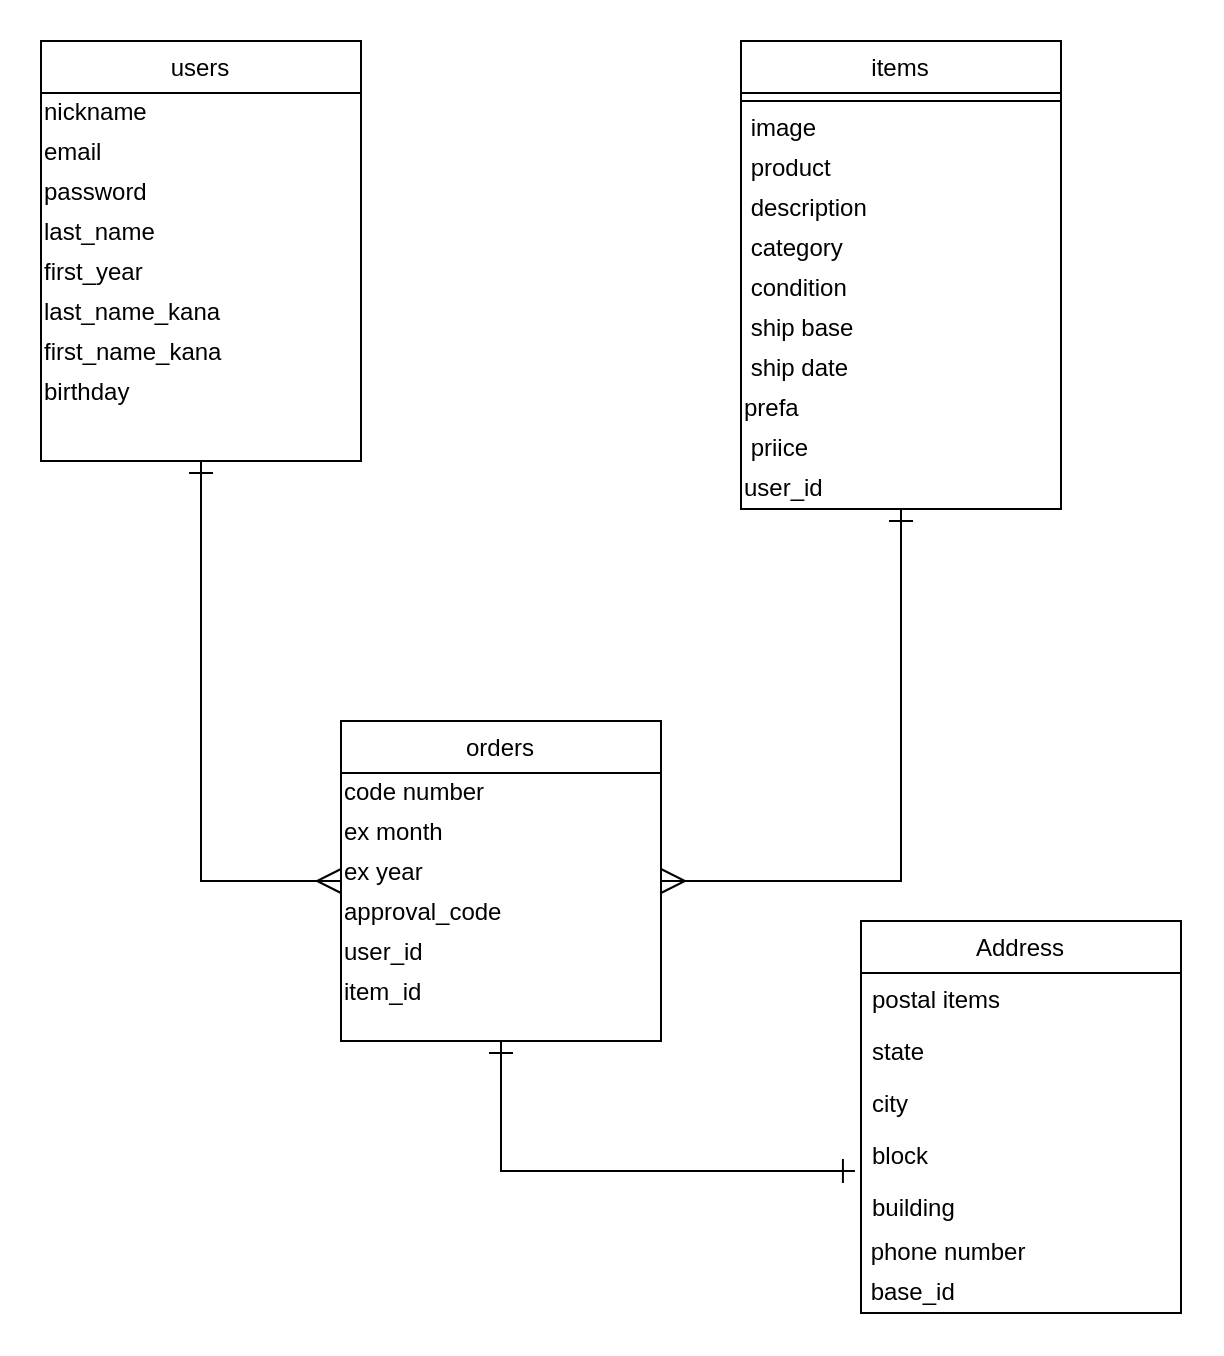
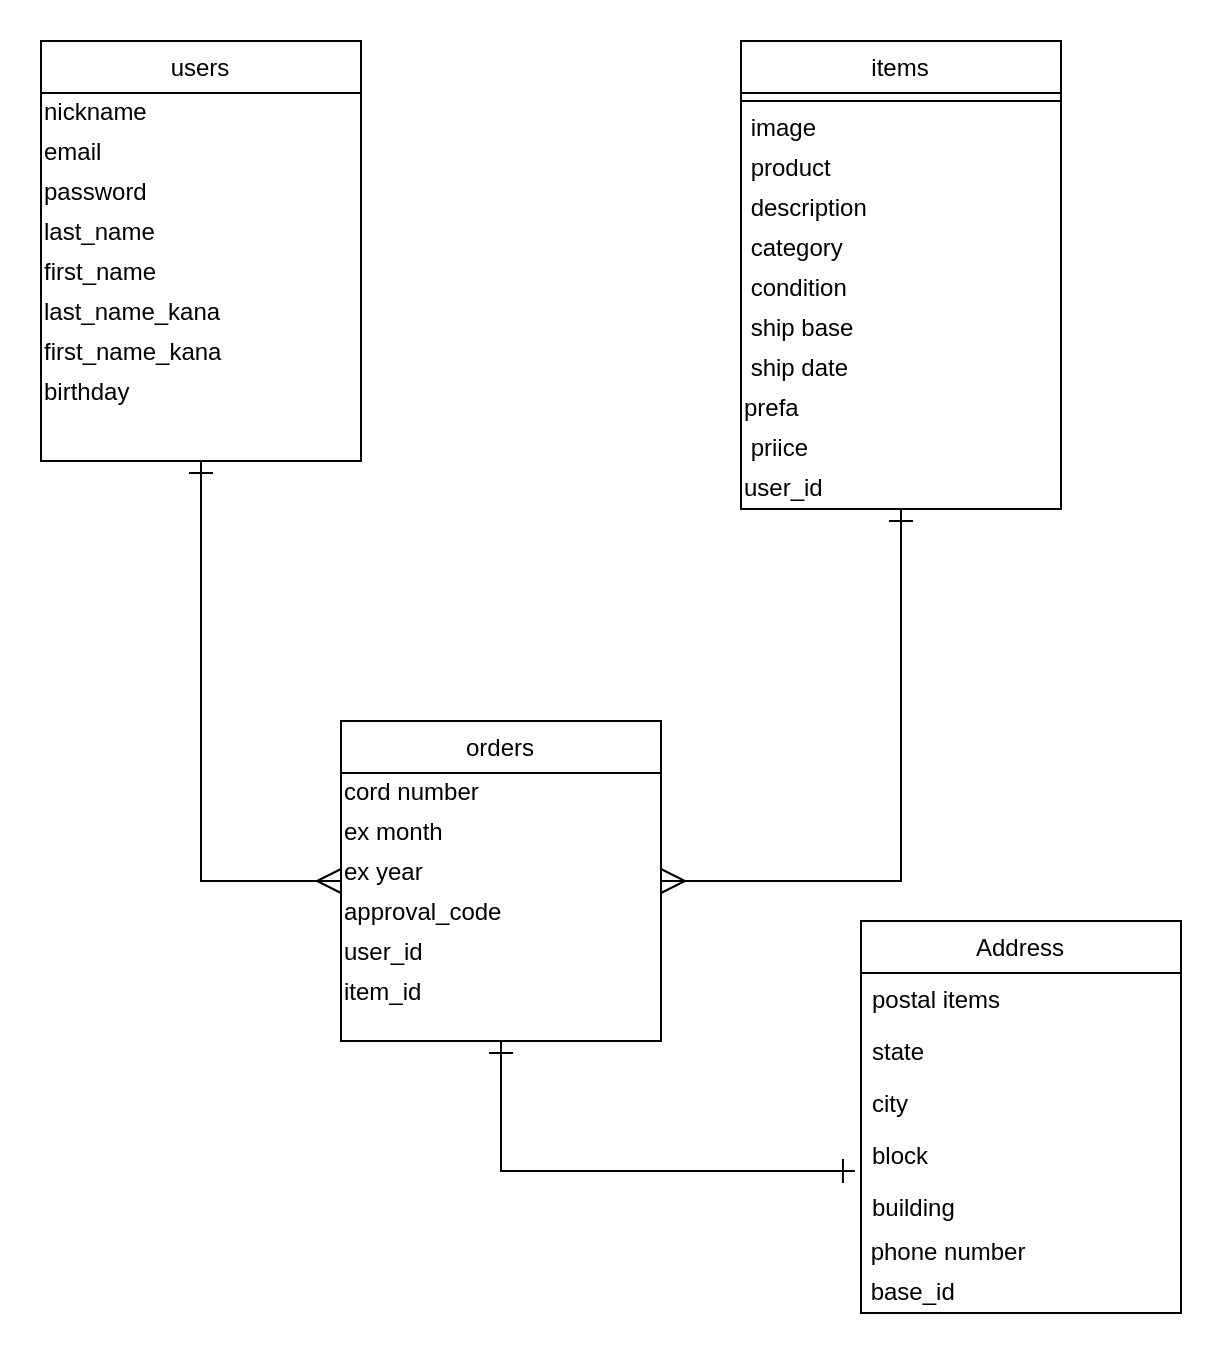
(109, 273) -> (109, 273)
(416, 793) -> (416, 793)
